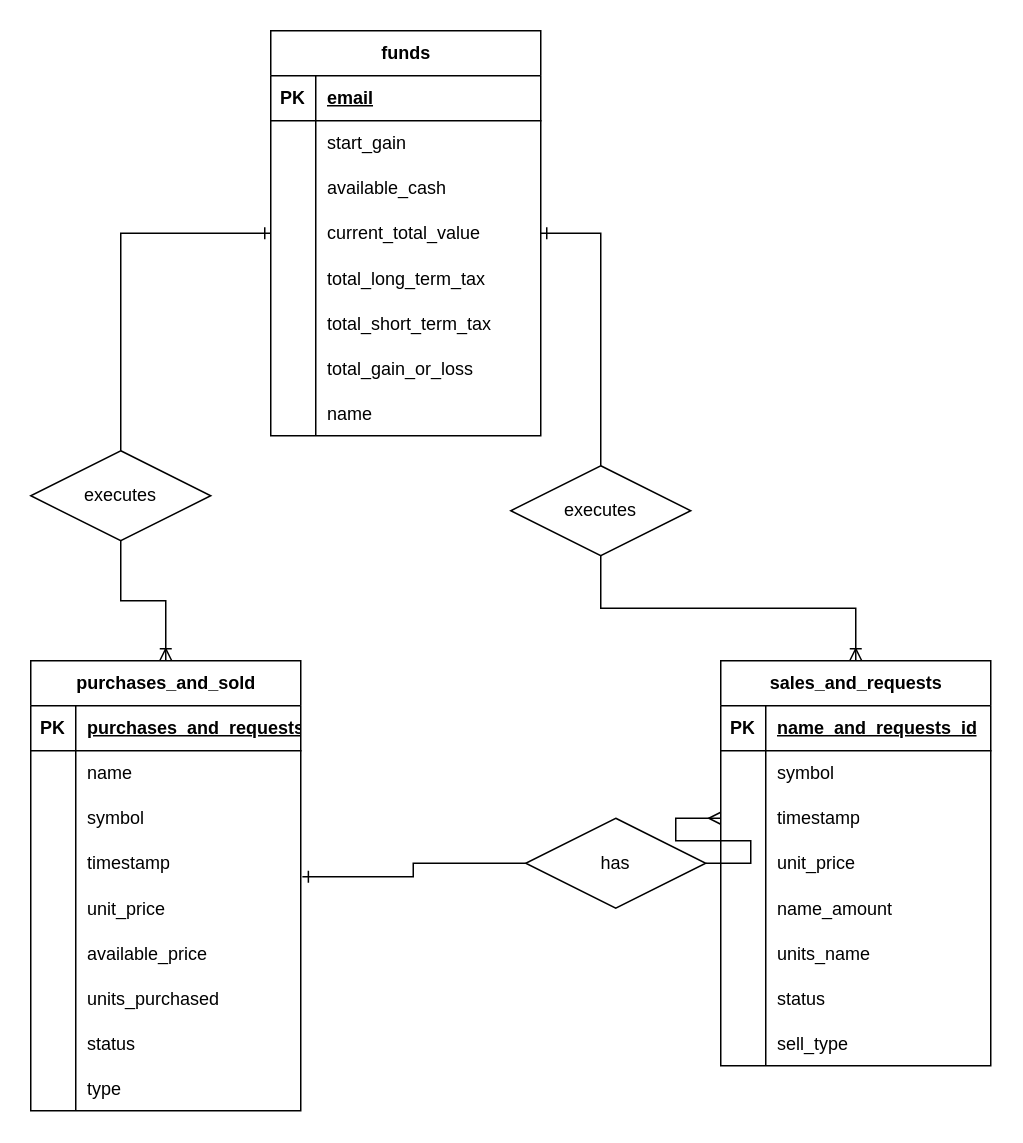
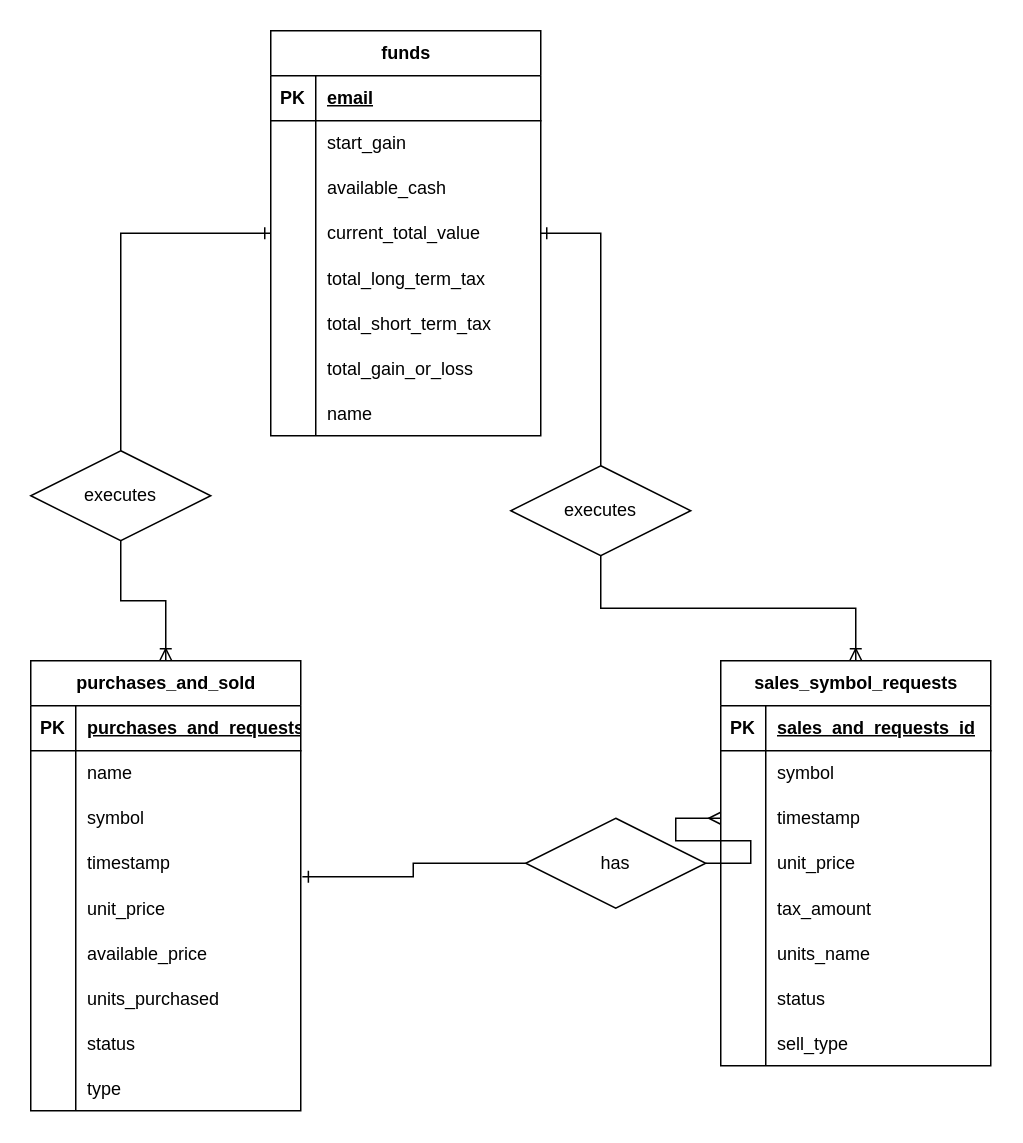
(857, 683) -> (857, 683)
(876, 728) -> (879, 728)
(832, 909) -> (827, 909)
